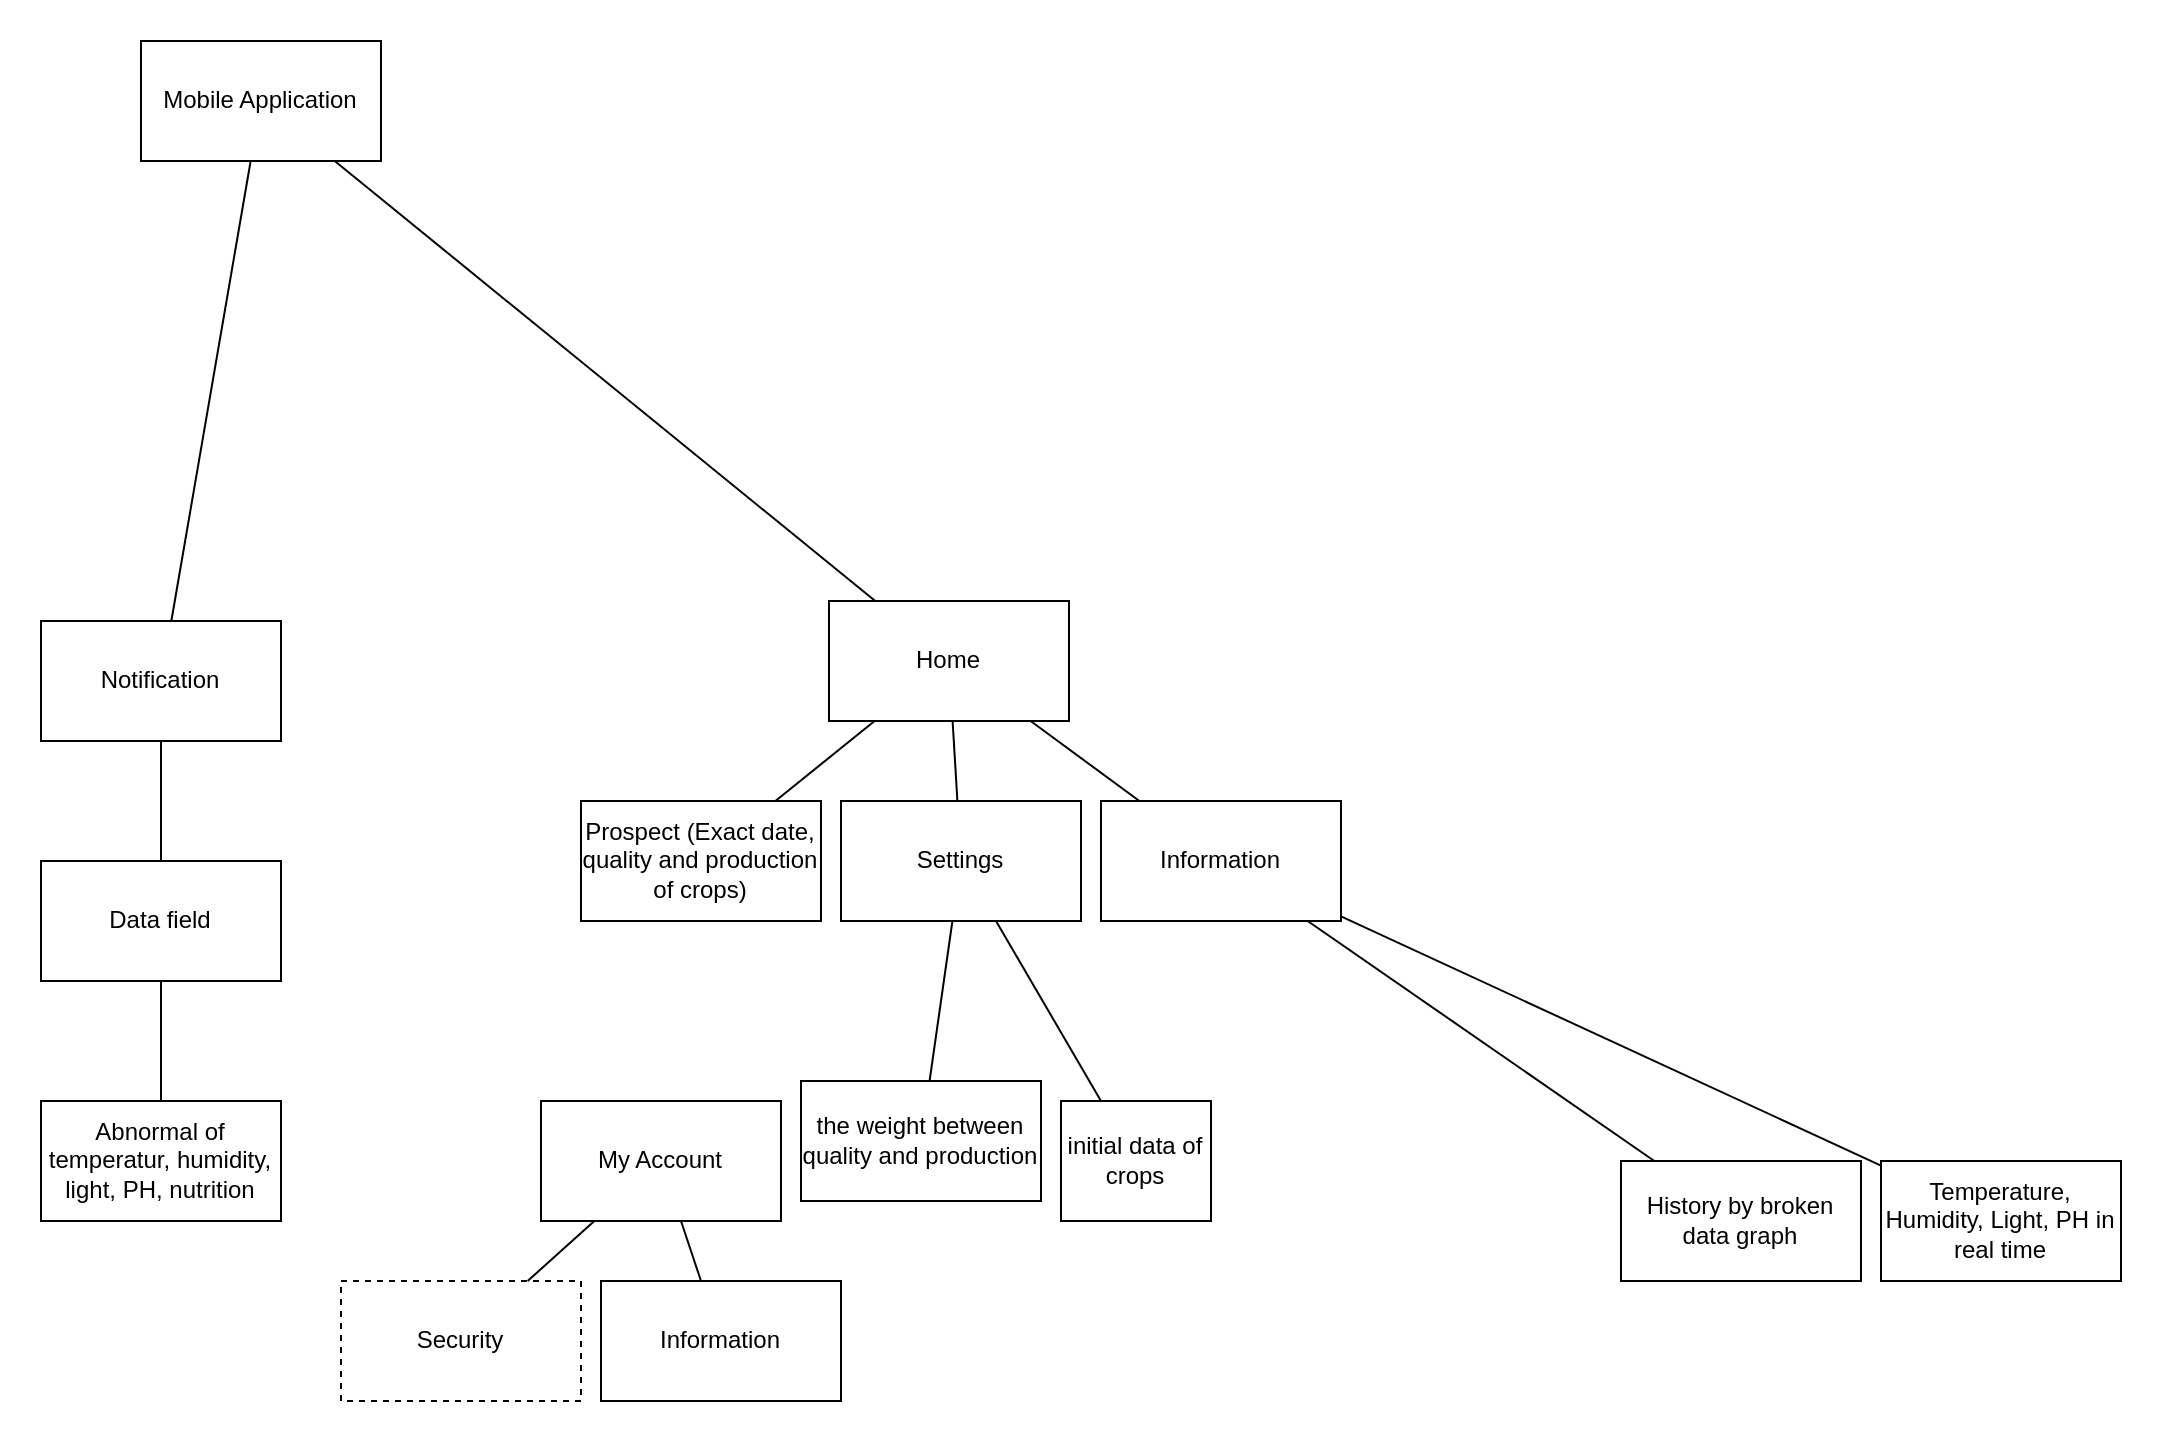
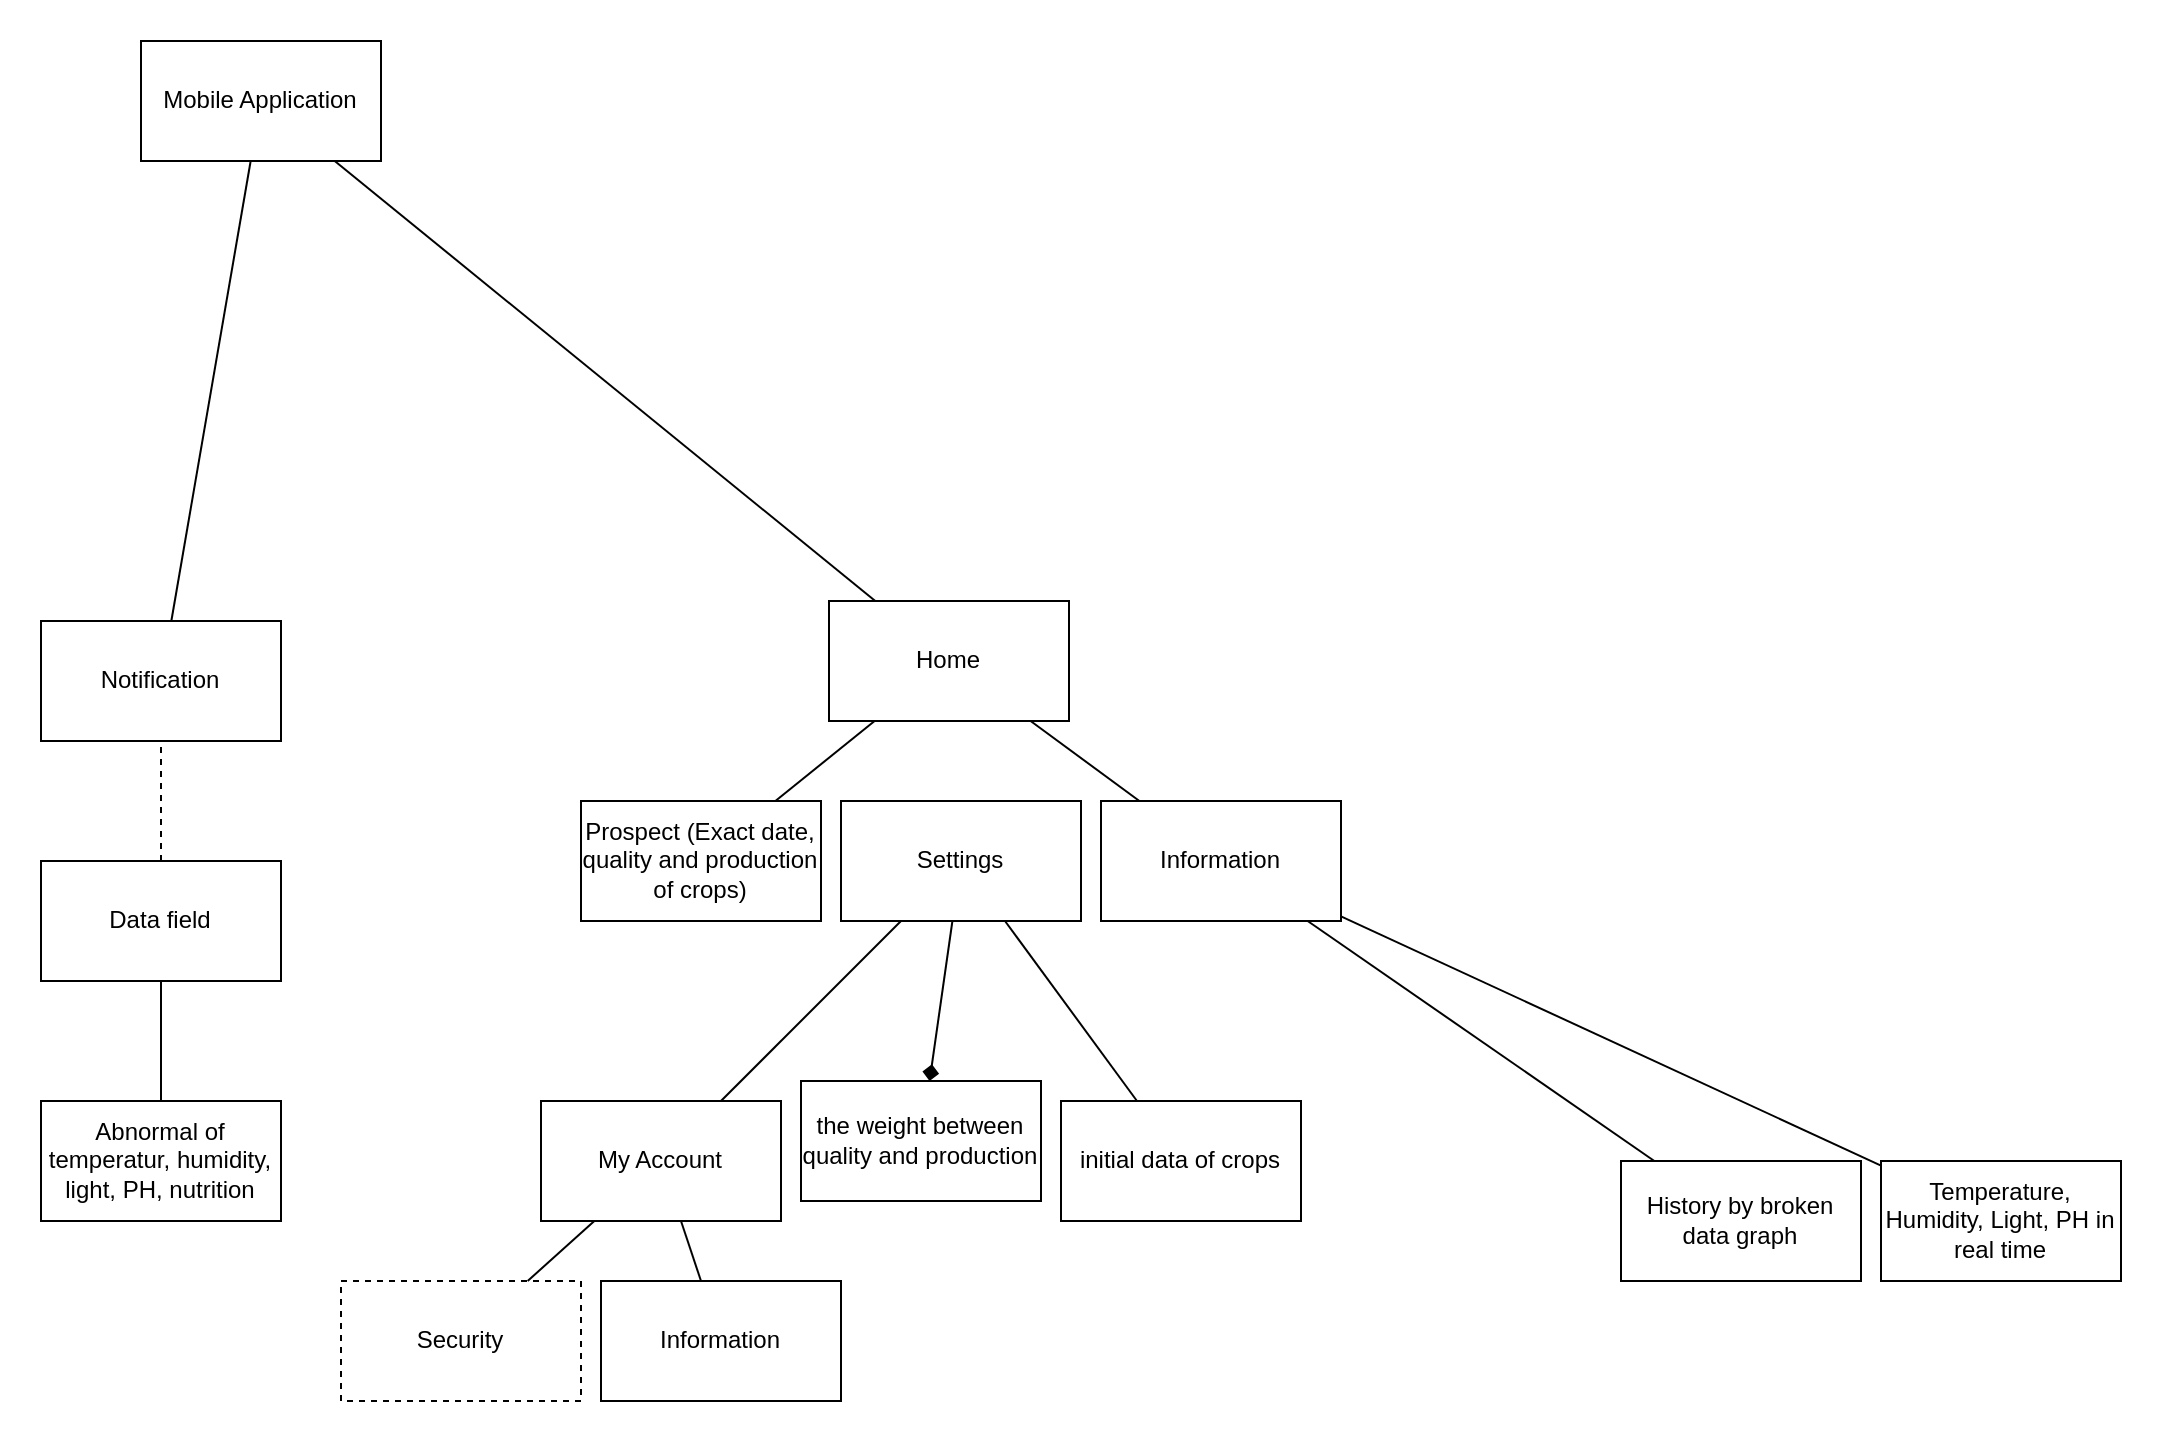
(955, 761) -> none
(161, 799) -> (161, 799)
none -> (811, 1011)
(931, 1072) -> (932, 1065)
(1136, 1161) -> (1181, 1161)
